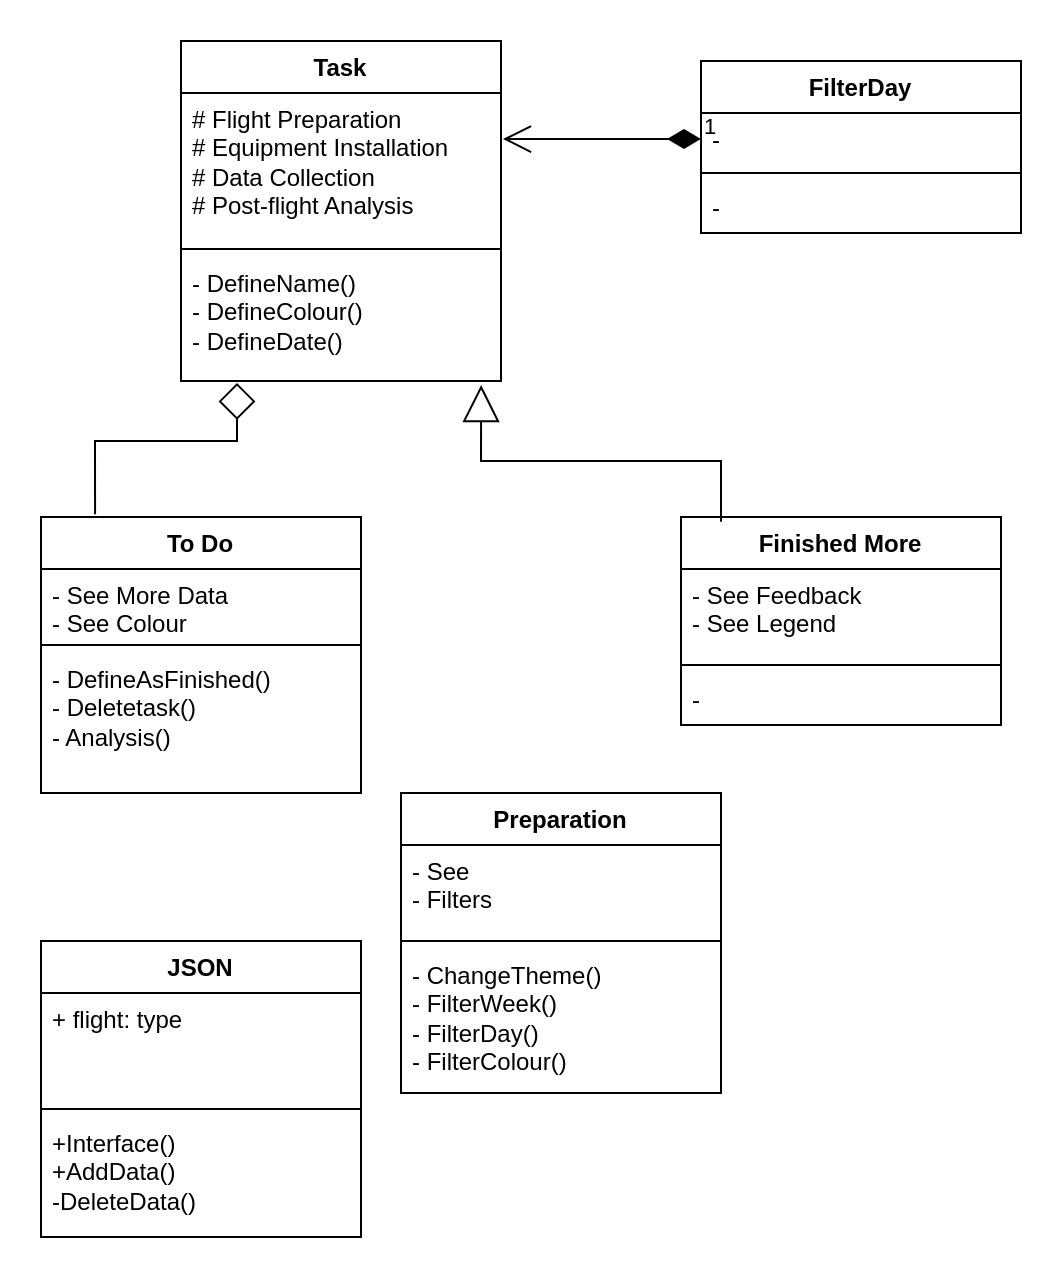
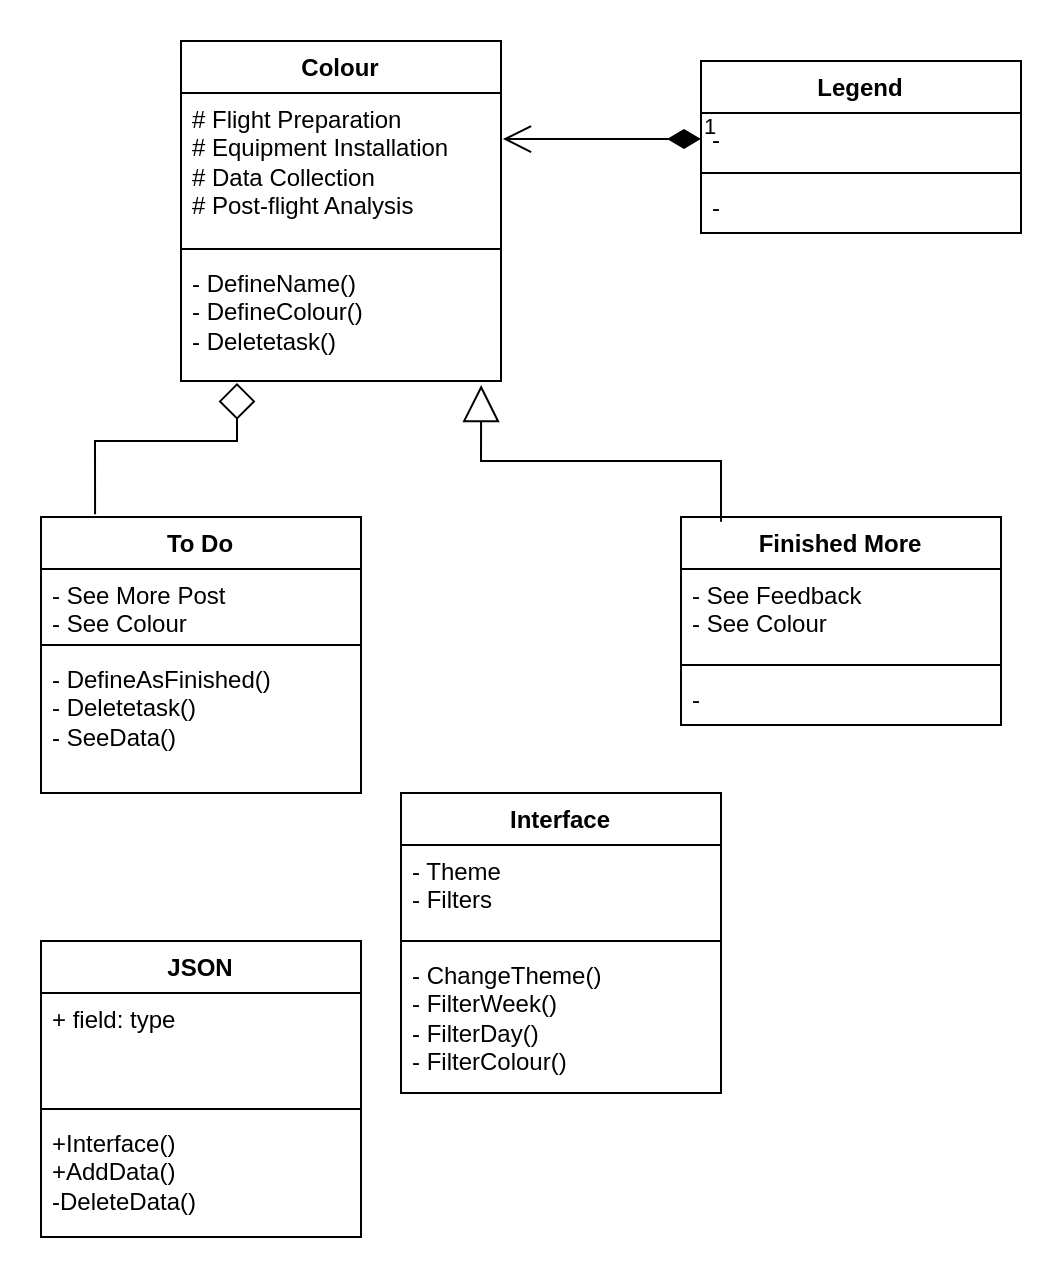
(341, 69) -> (341, 69)
(861, 89) -> (861, 89)
(291, 314) -> (291, 314)
(144, 612) -> (144, 612)
(781, 612) -> (781, 612)
(175, 710) -> (175, 710)
(561, 821) -> (561, 821)
(464, 888) -> (464, 888)
(131, 1021) -> (125, 1021)
